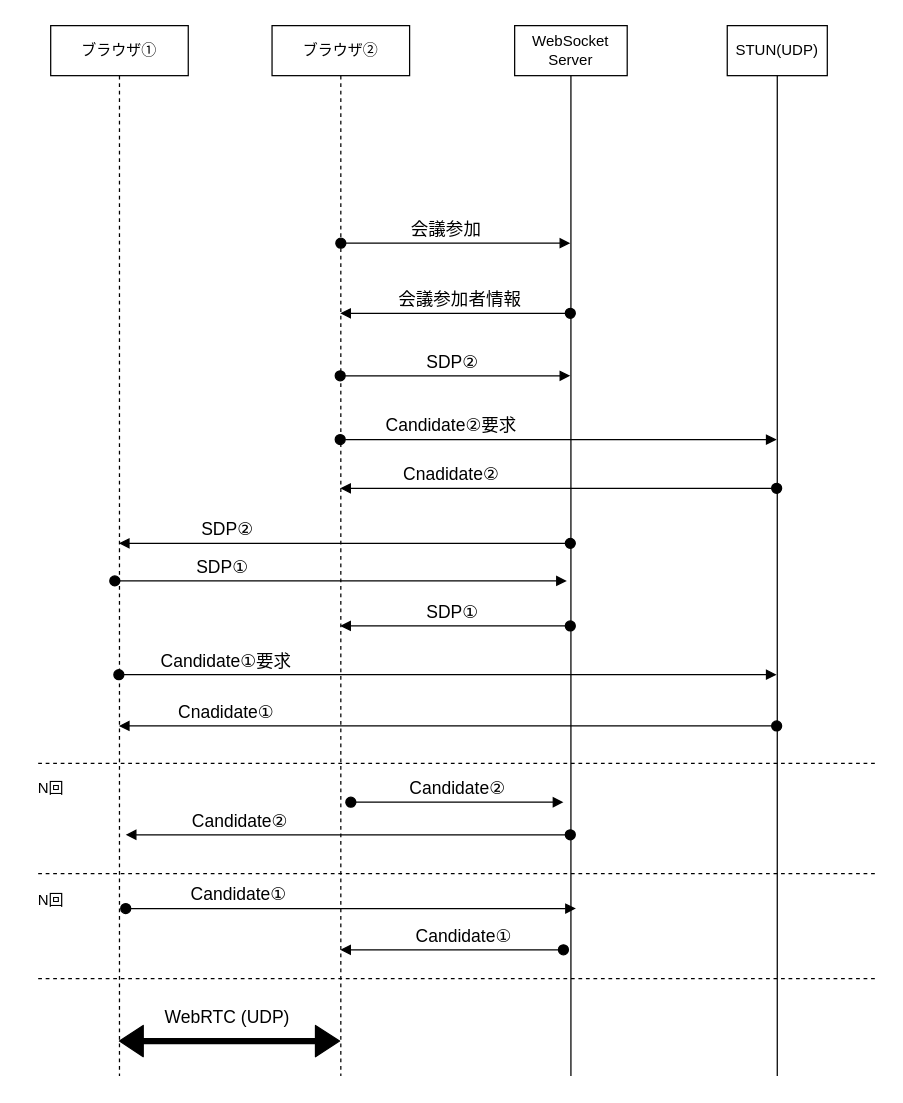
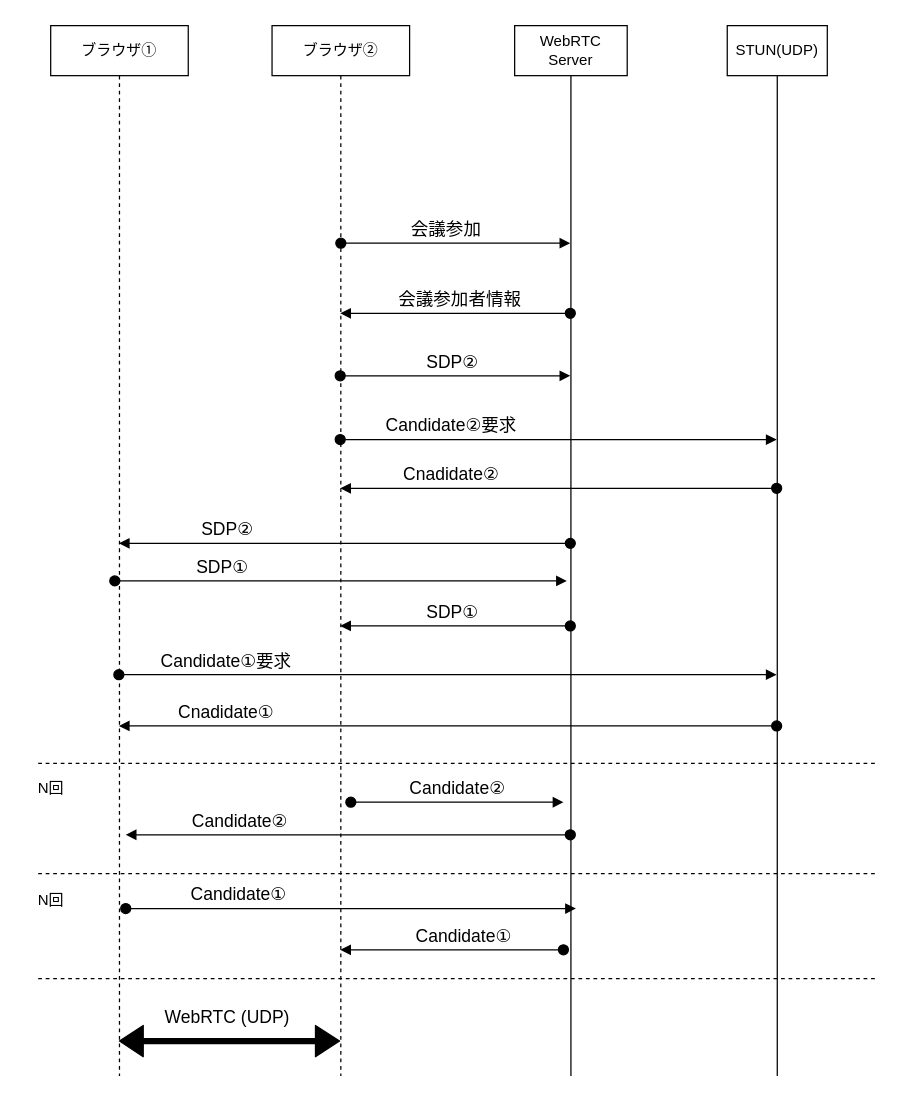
(571, 51) -> (571, 51)
